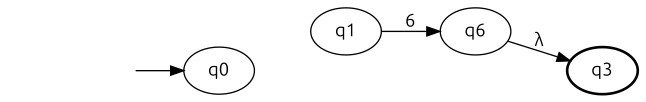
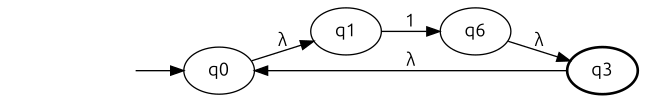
(411, 22) -> (411, 22)
none -> (277, 53)
none -> (417, 71)
